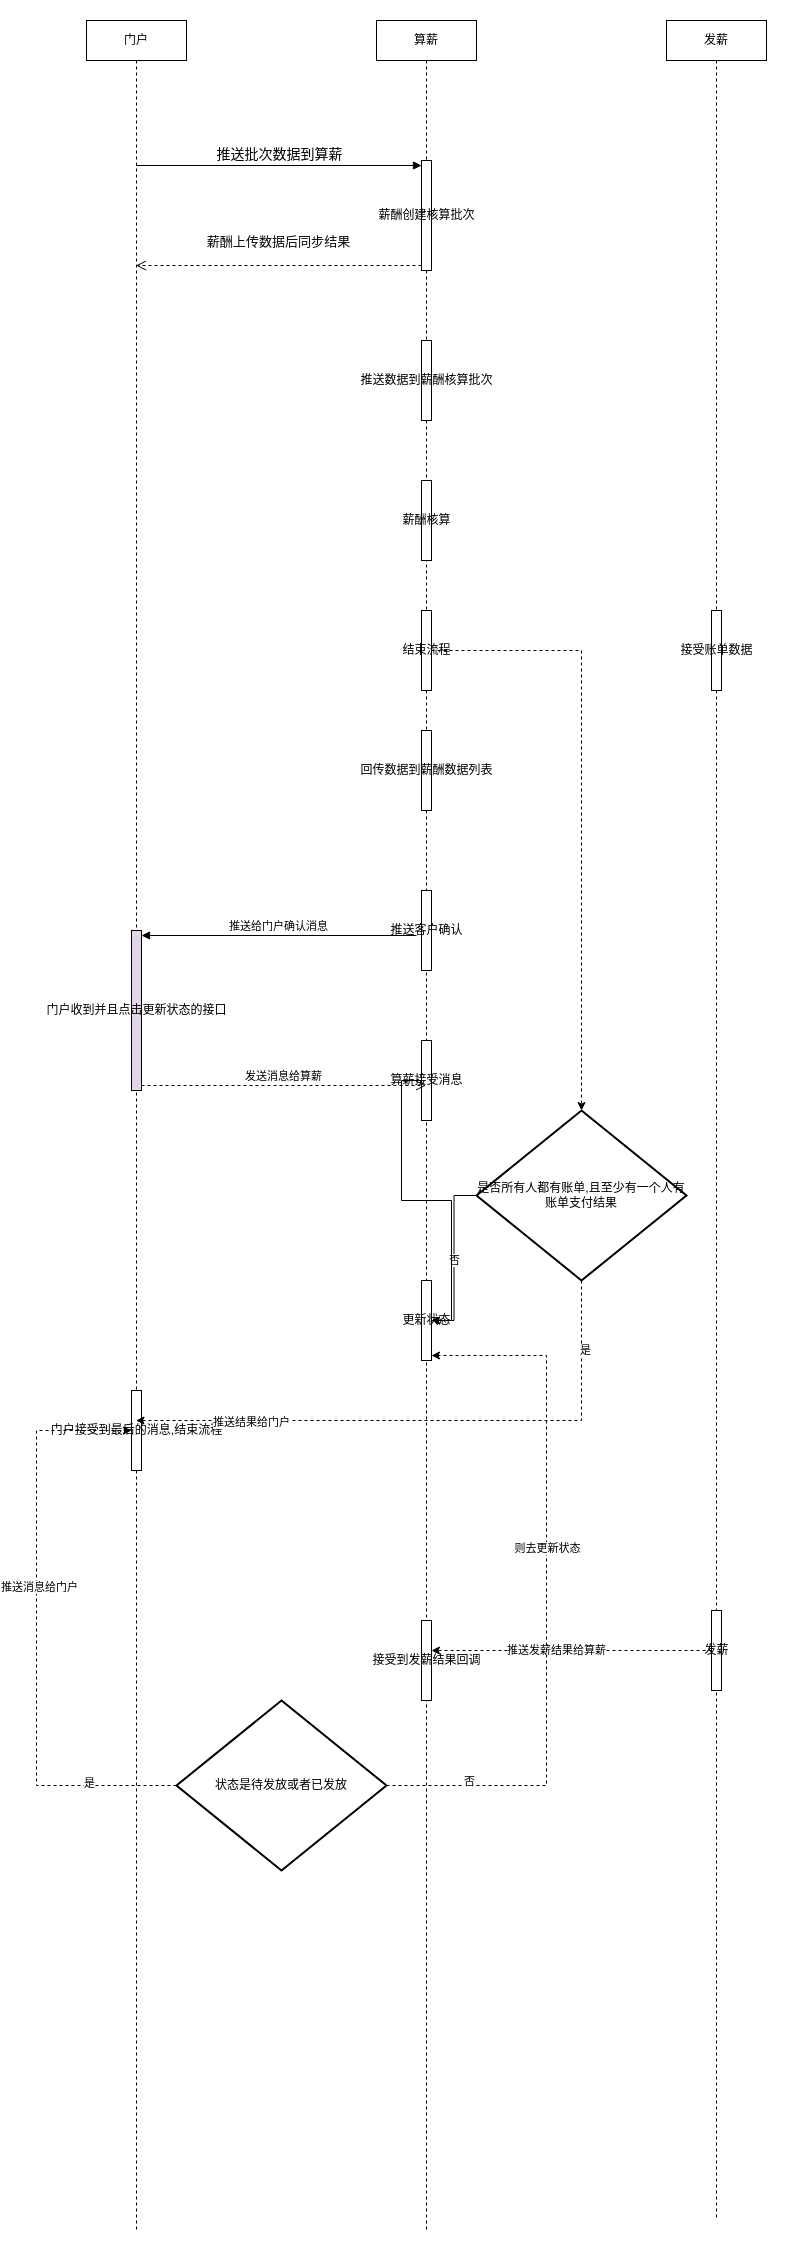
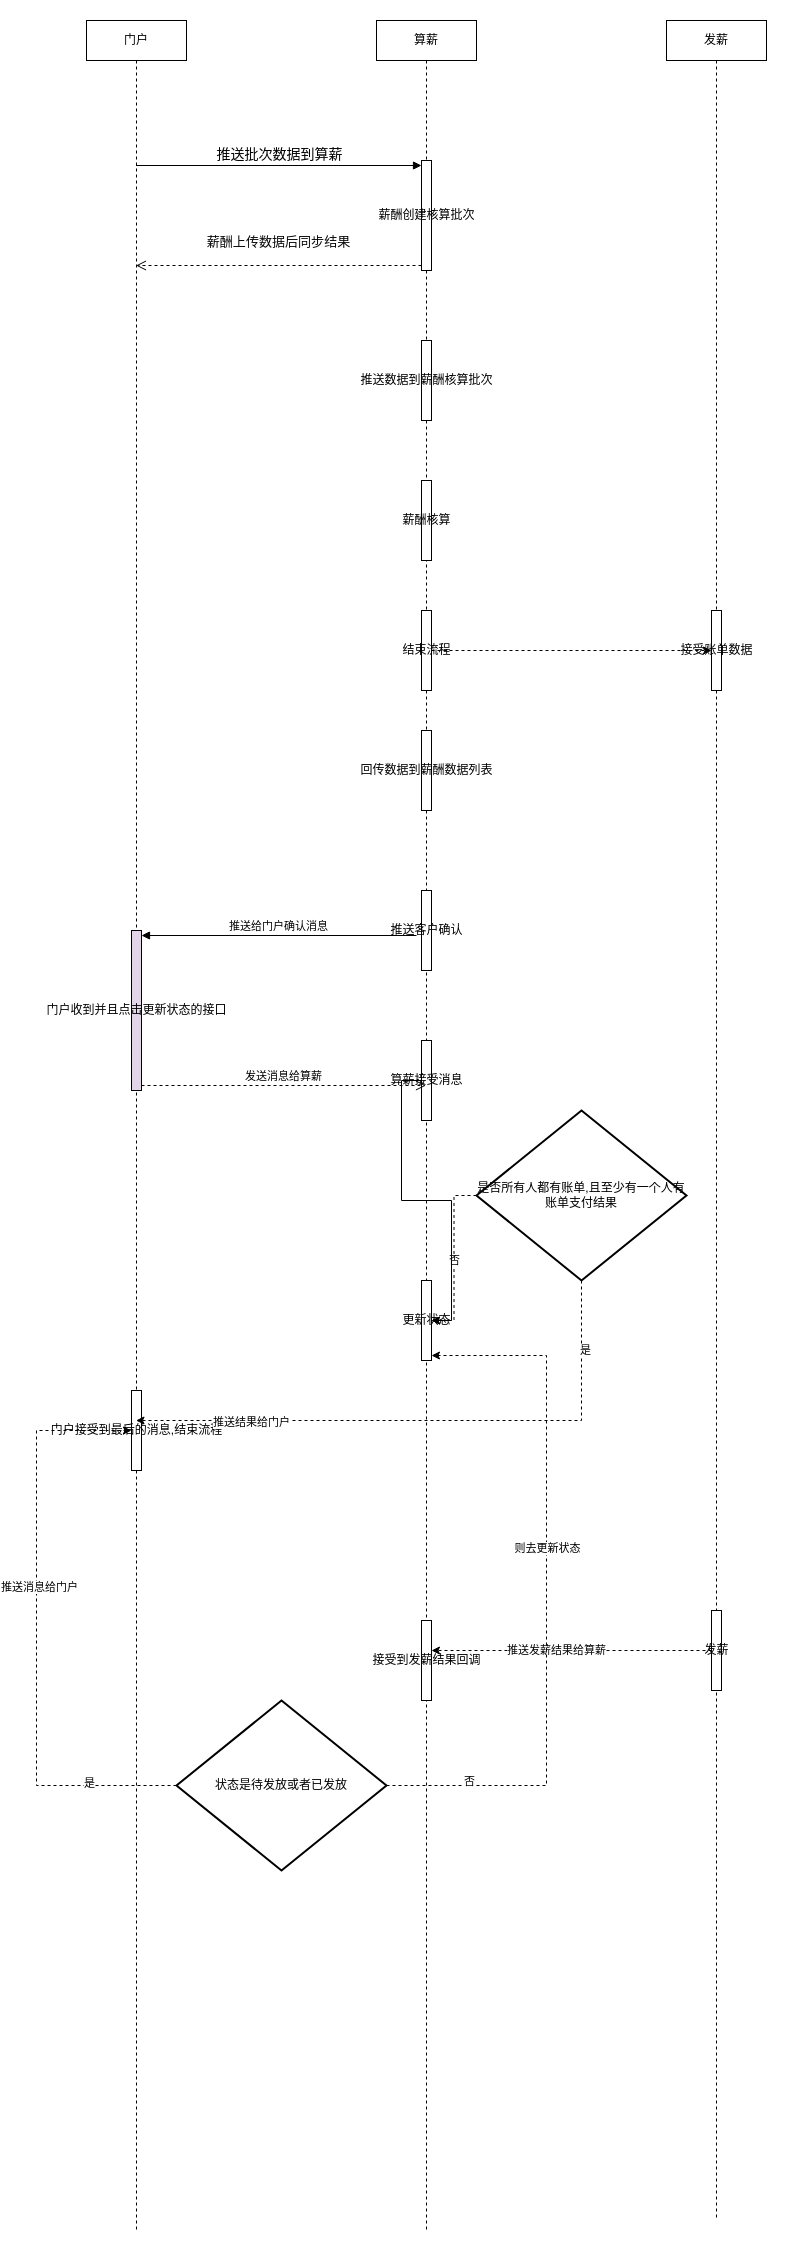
(582, 876) -> (632, 651)
(454, 1214) -> (454, 1214)
